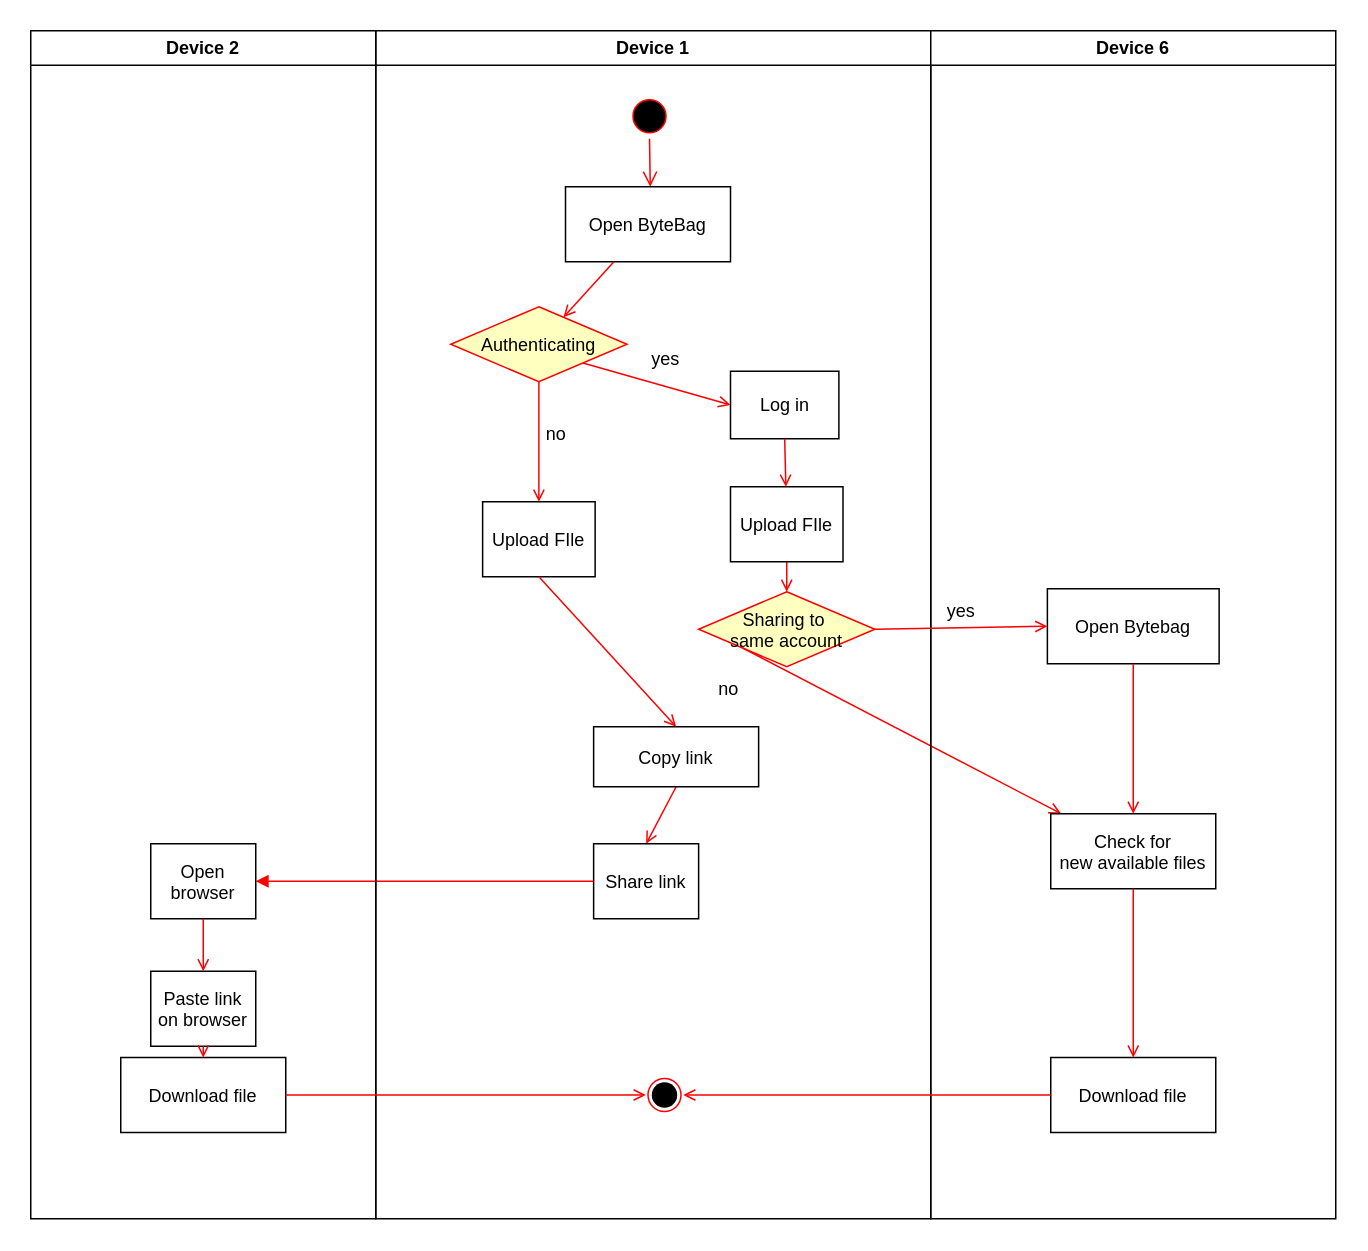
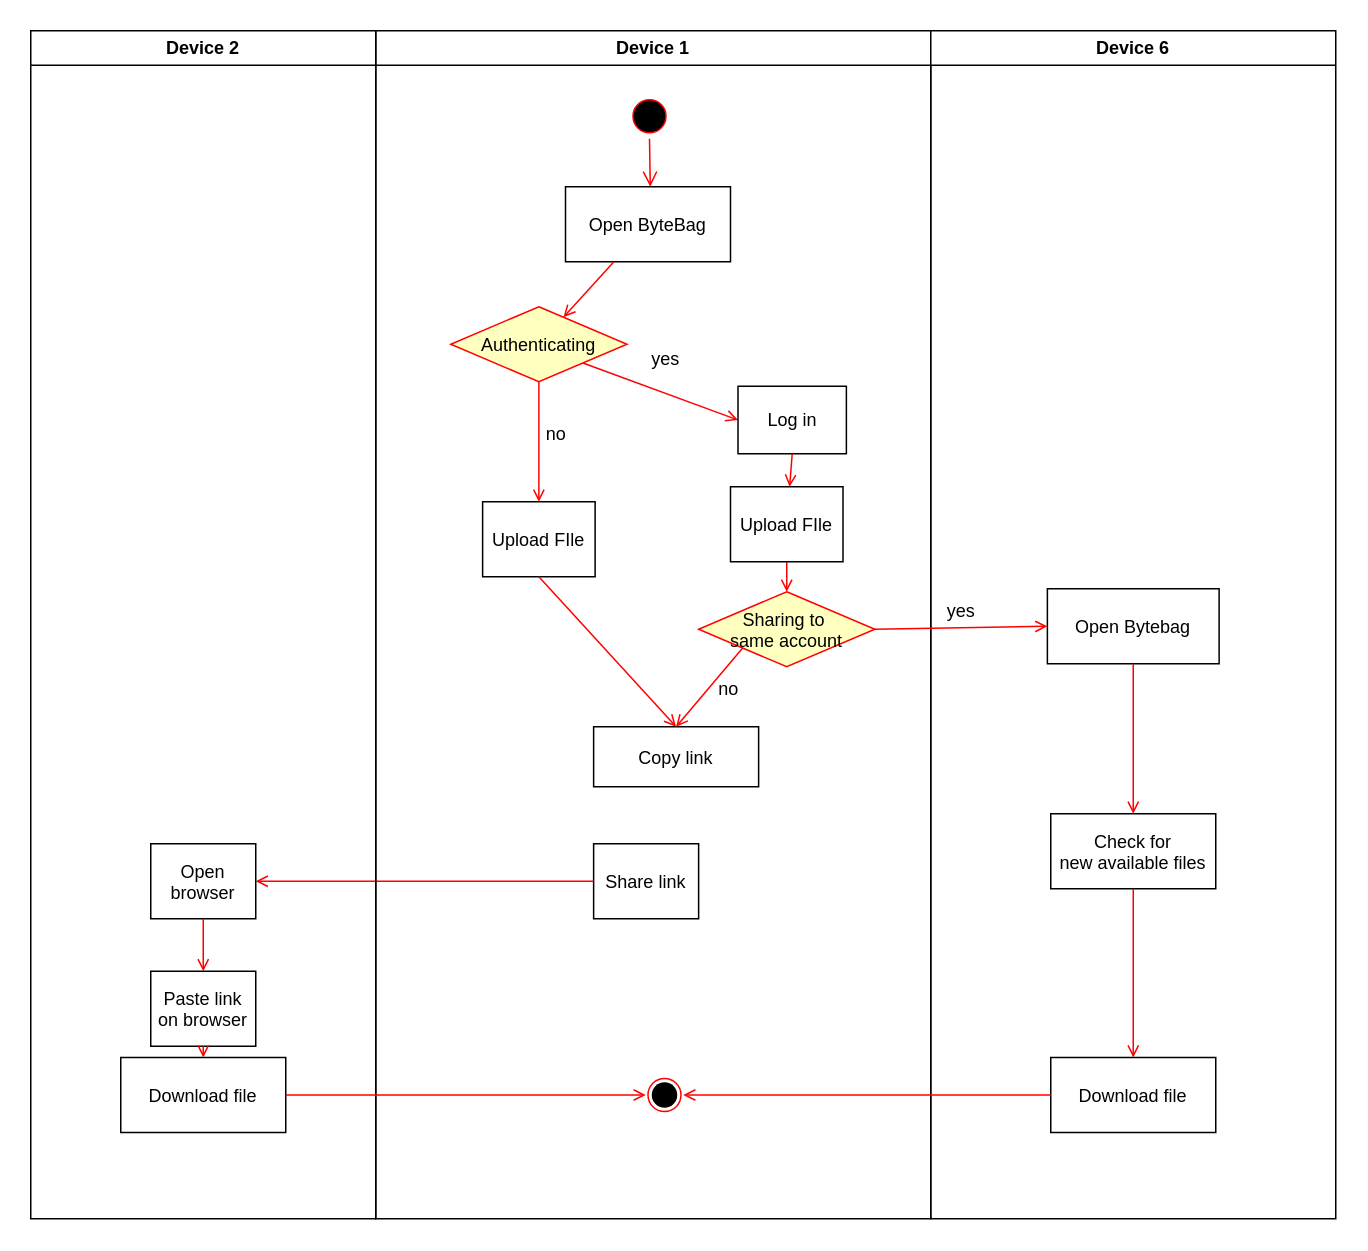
(785, 405) -> (792, 420)
(900, 730) -> (711, 686)
(662, 813) -> none
(269, 881) -> (265, 881)
